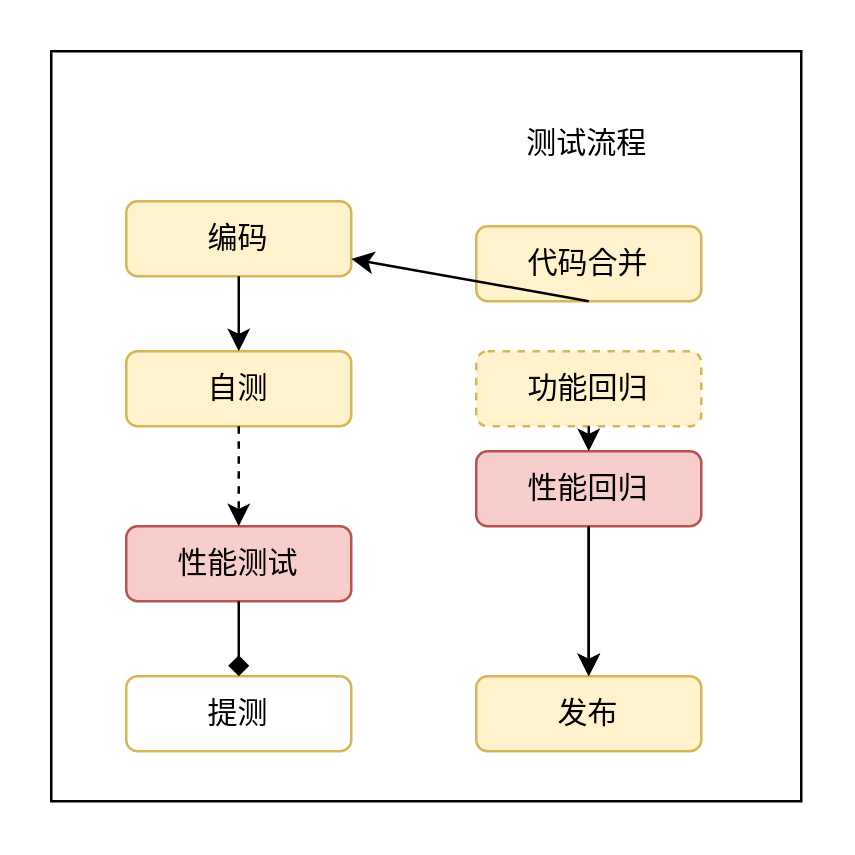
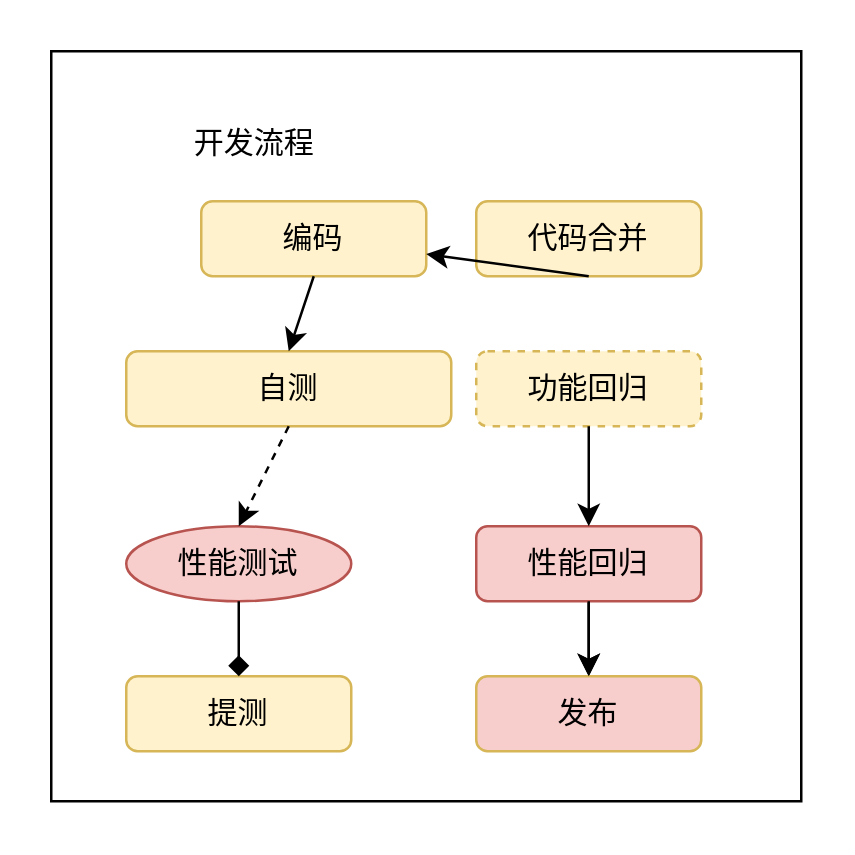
none -> (255, 144)
(586, 144) -> none
(239, 239) -> (314, 239)
(589, 264) -> (589, 239)
(239, 389) -> (289, 389)
(589, 489) -> (589, 564)
(239, 564) -> (239, 564)
(239, 714) -> (239, 714)
(589, 714) -> (589, 714)
